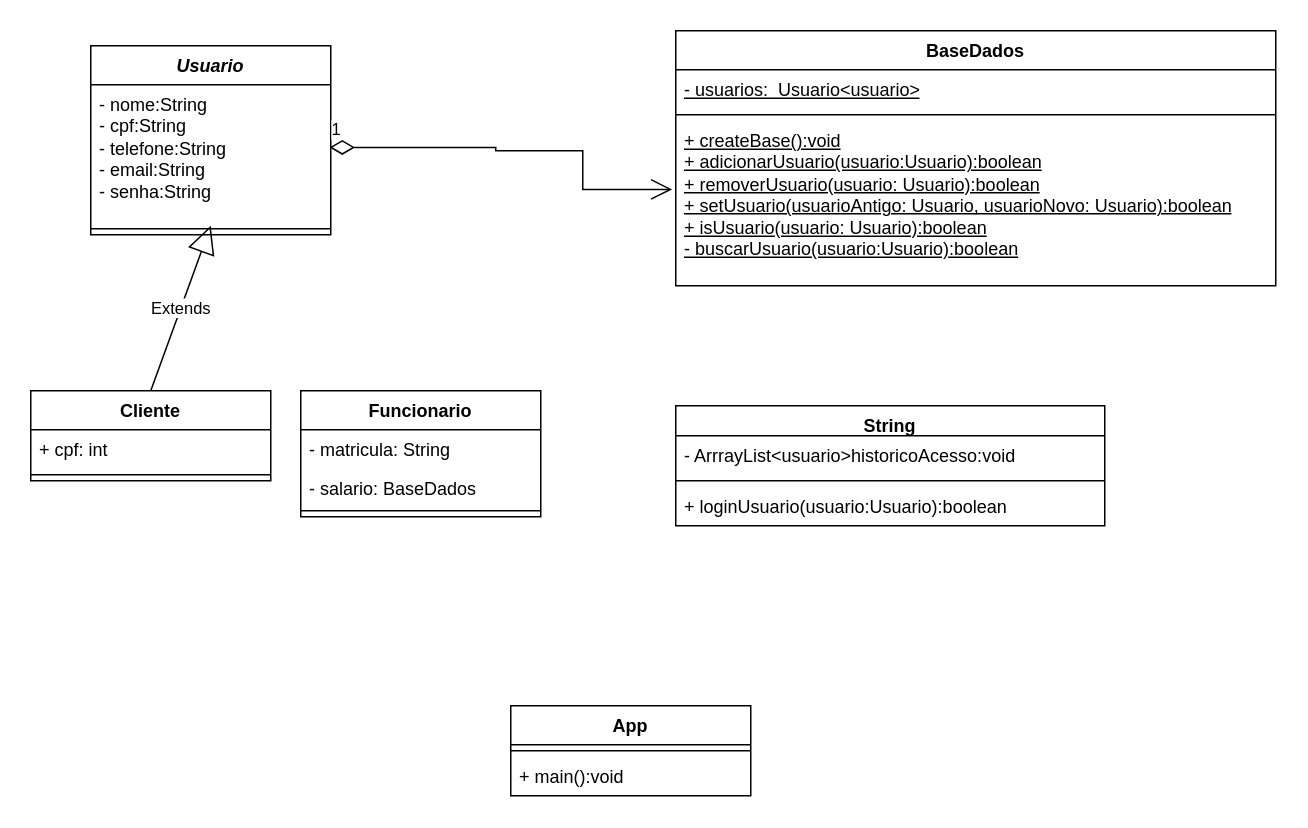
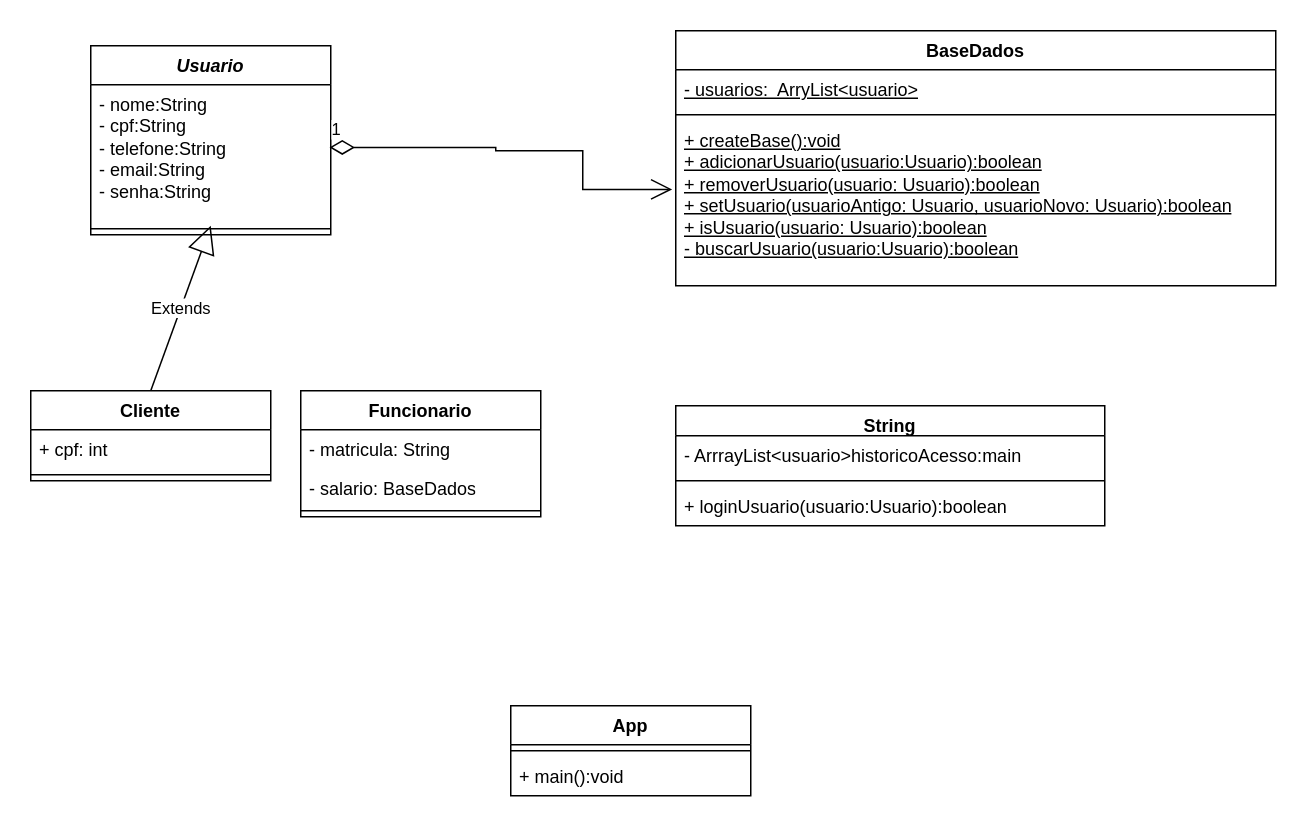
(817, 91) -> (822, 91)
(875, 457) -> (875, 457)
